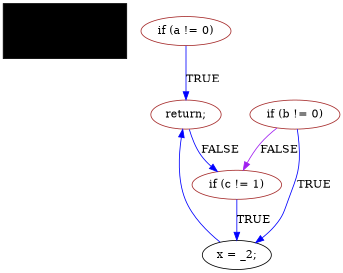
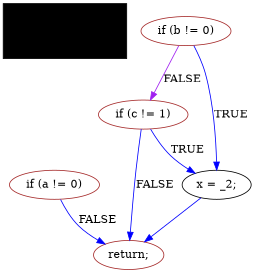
(203, 79) -> (98, 220)
(197, 149) -> (135, 180)
